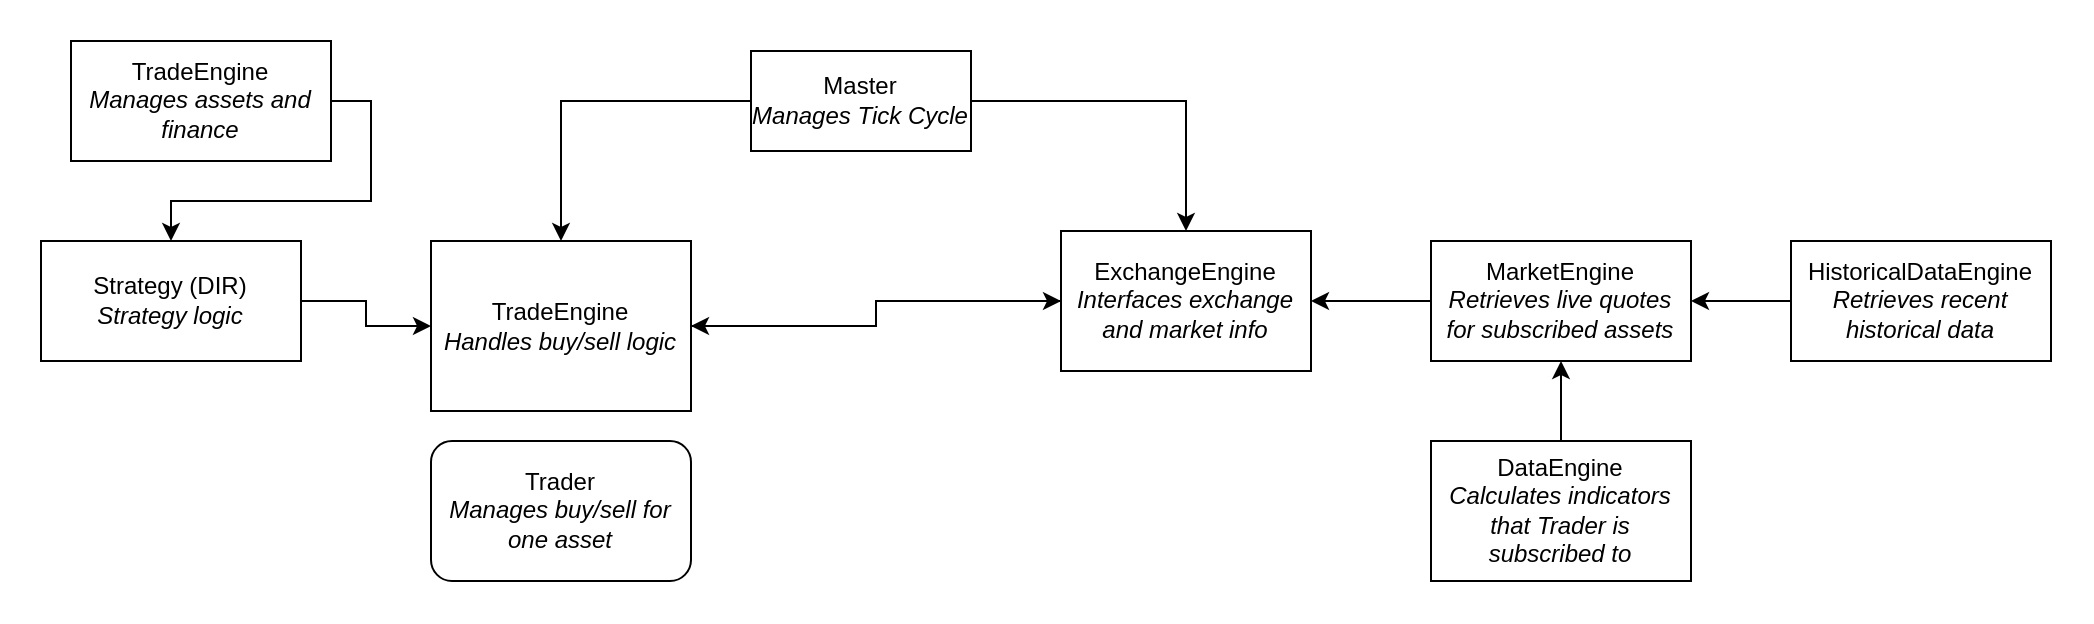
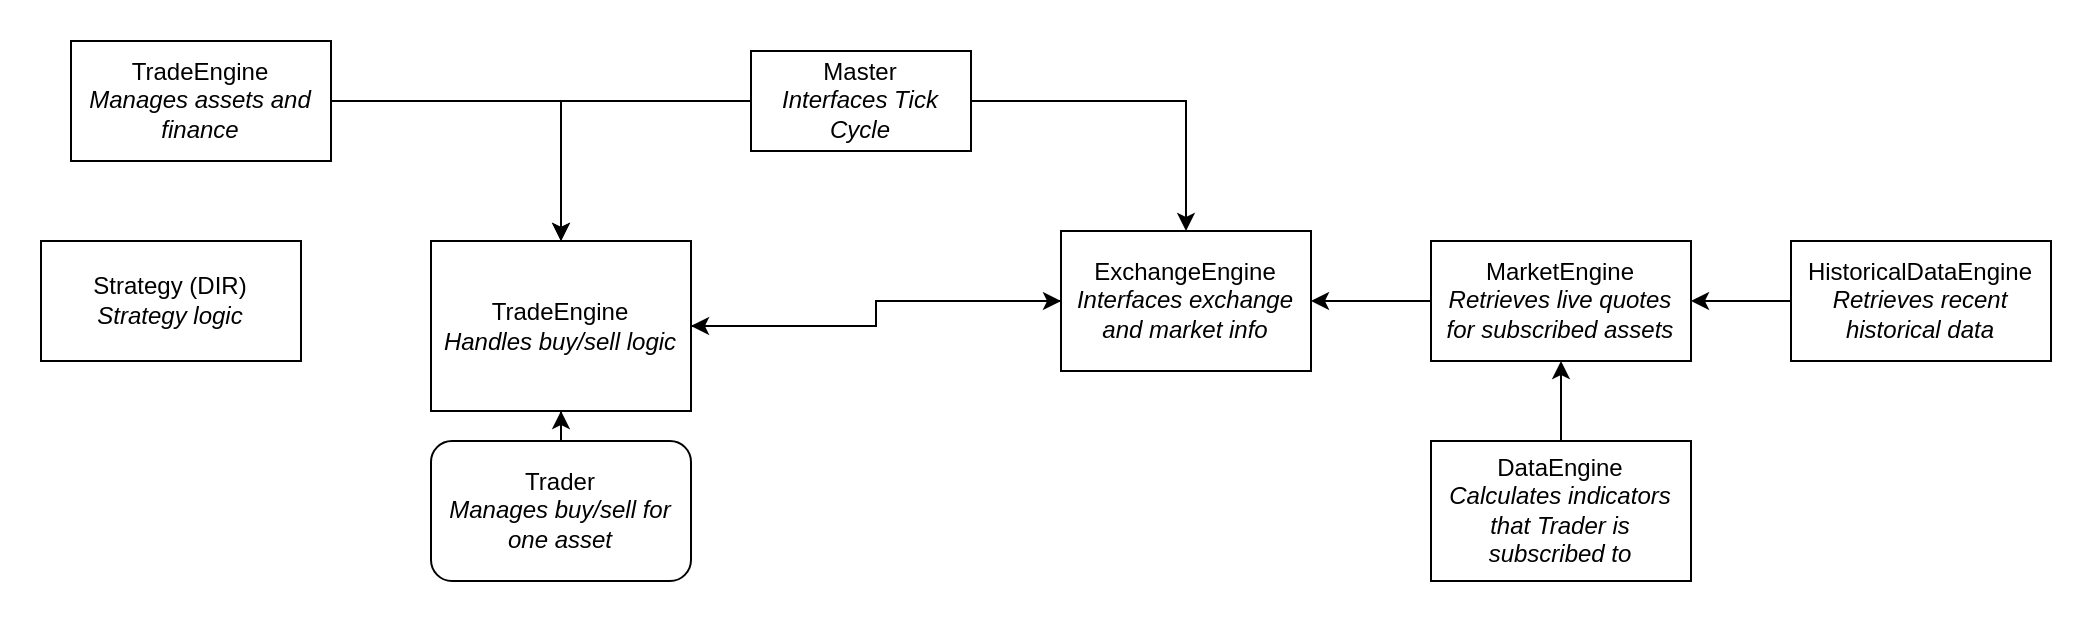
(861, 101) -> (861, 101)
(309, 201) -> (463, 101)
(366, 307) -> none
none -> (561, 426)
